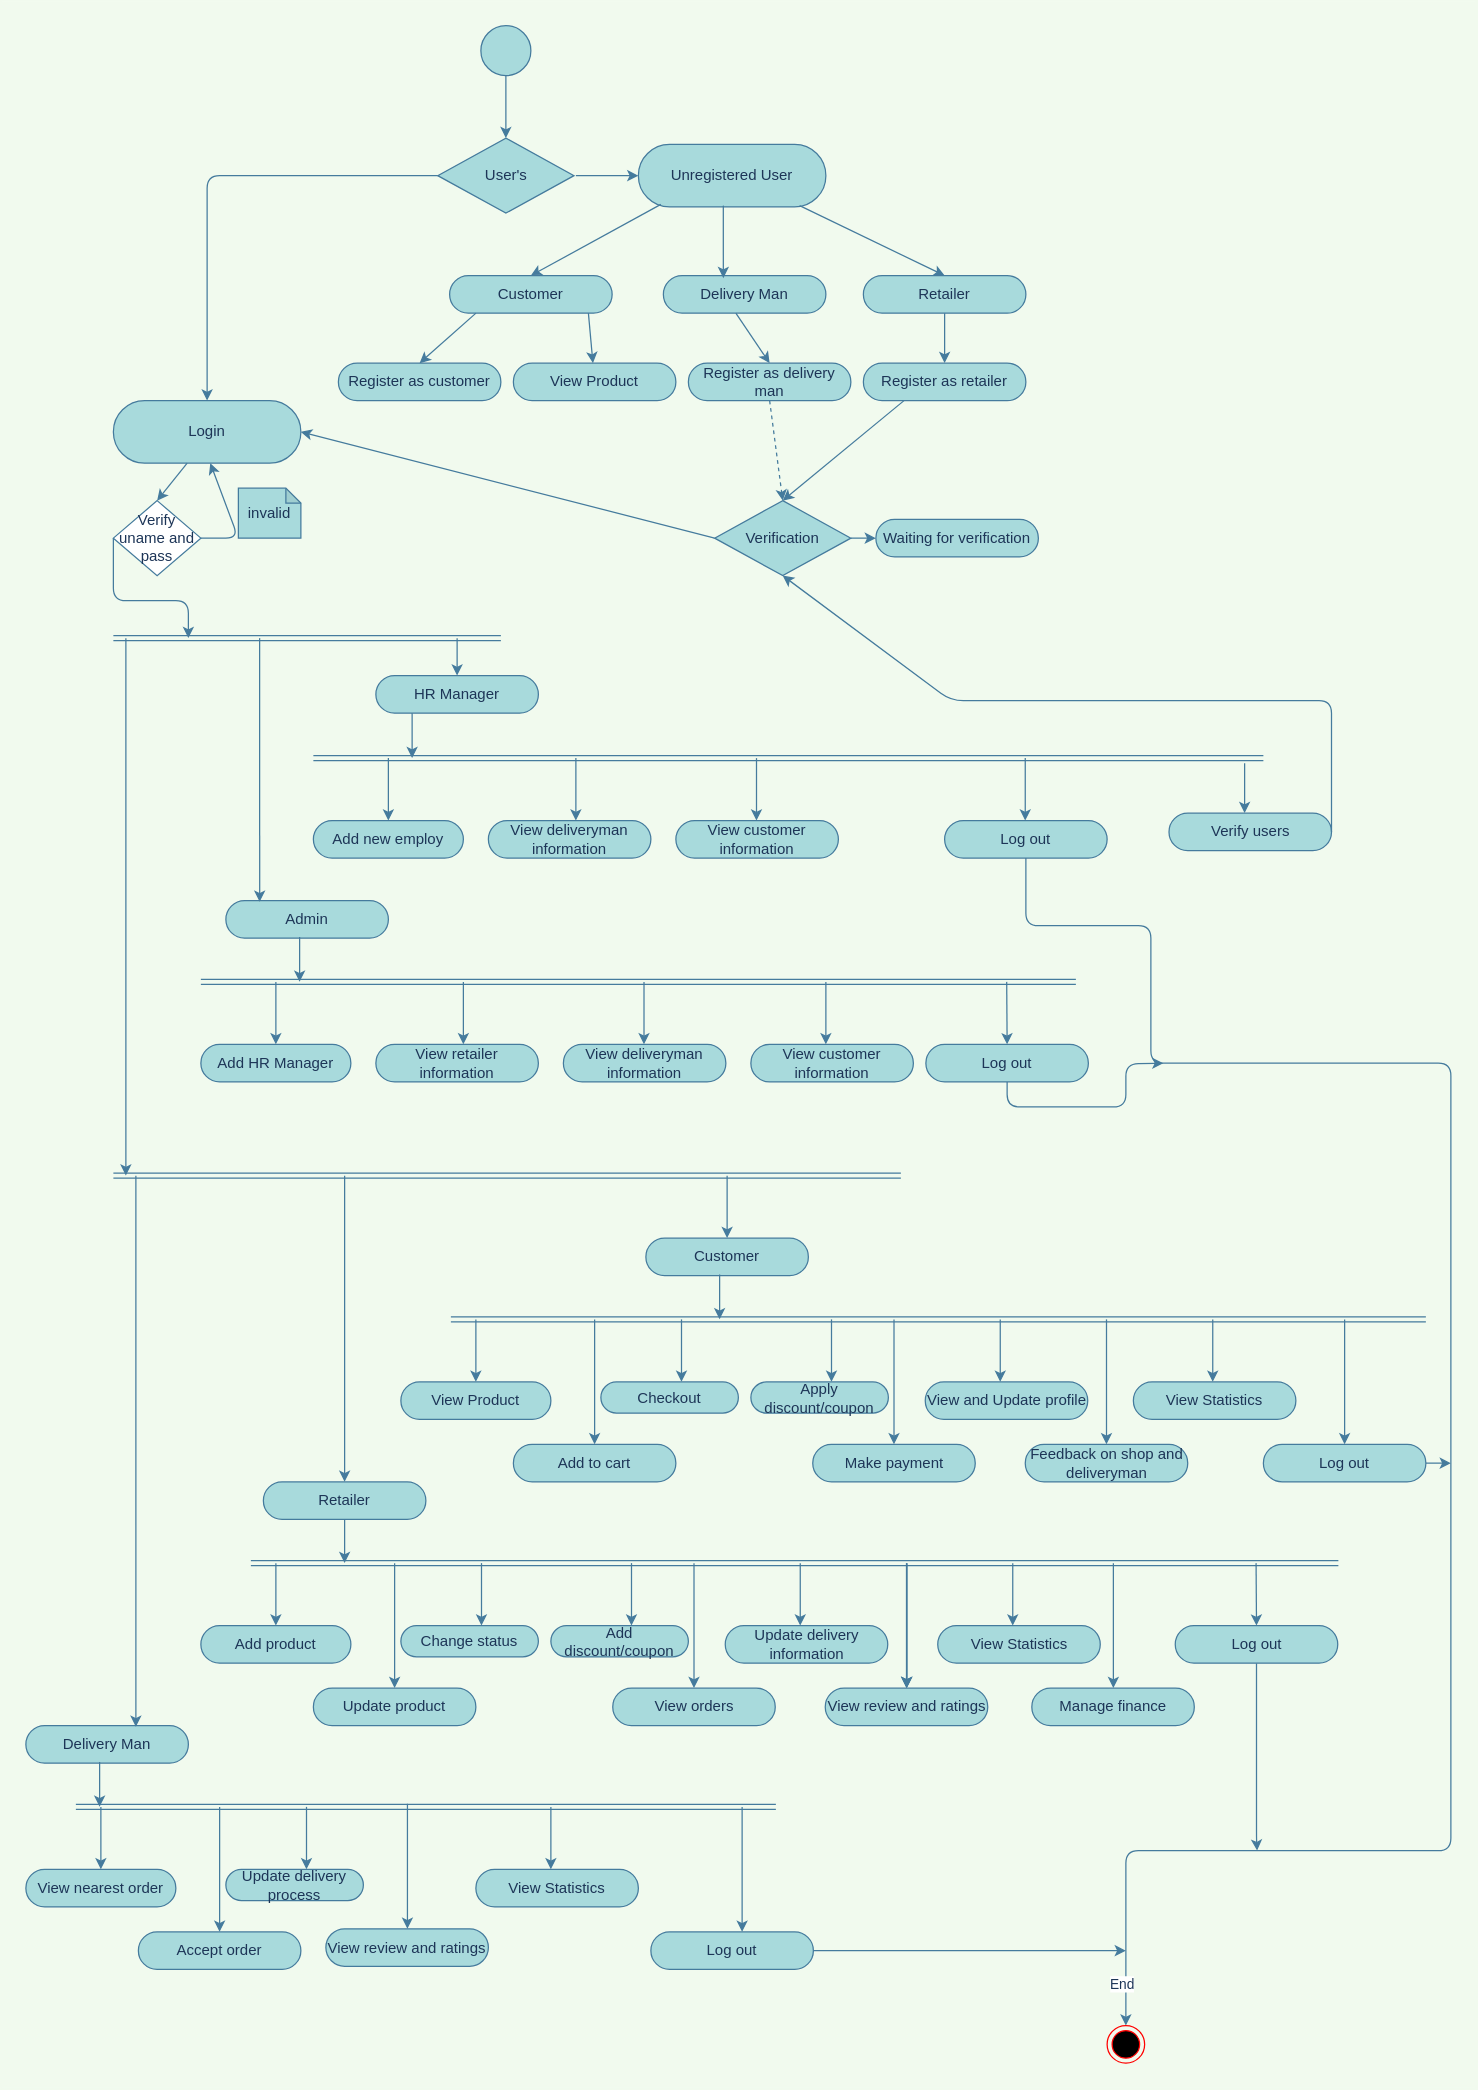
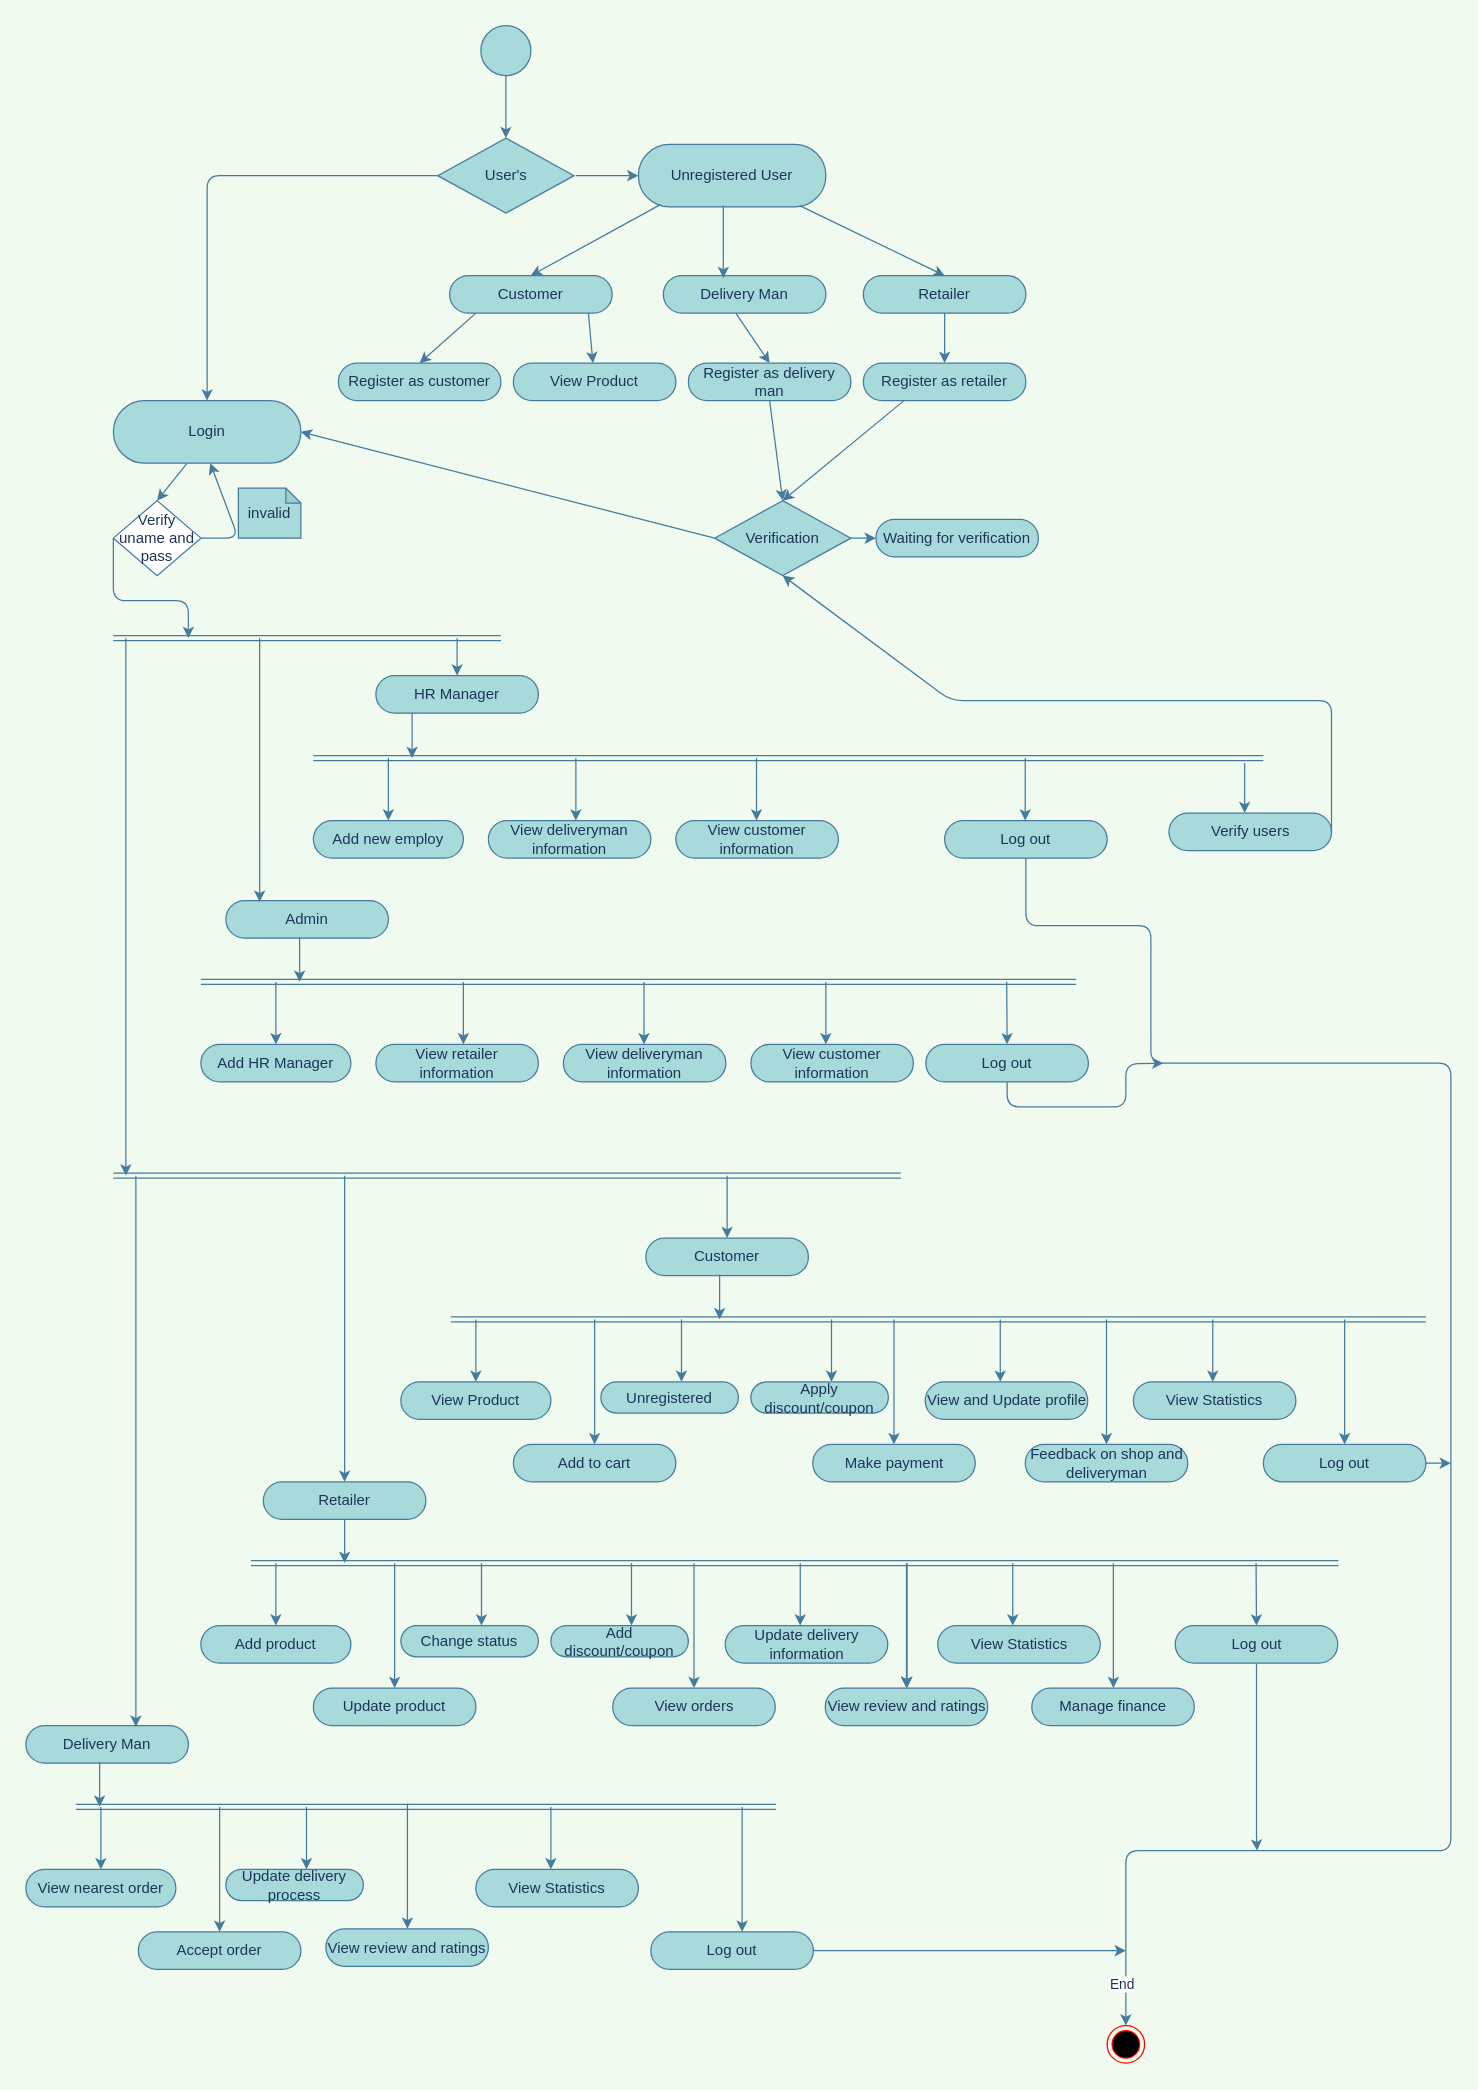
(775, 446) -> (775, 446)
(669, 1398) -> (669, 1398)
